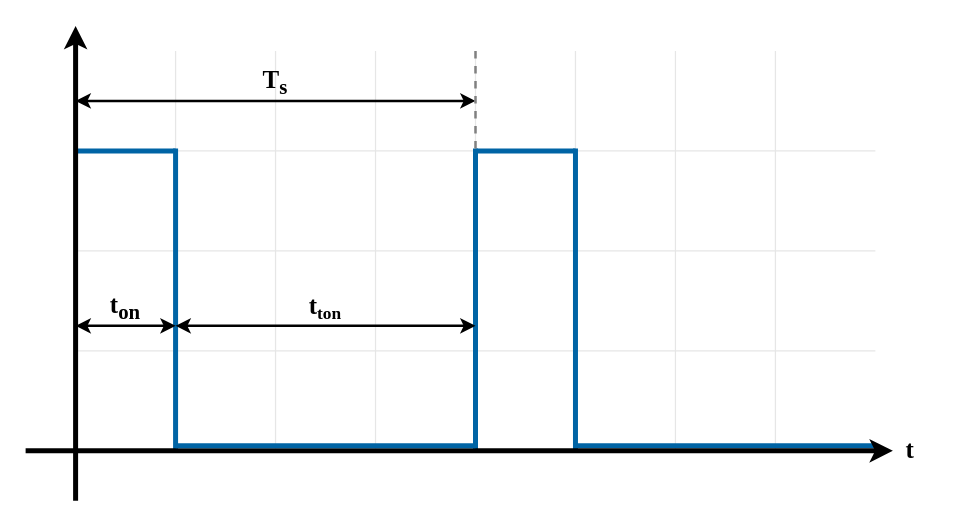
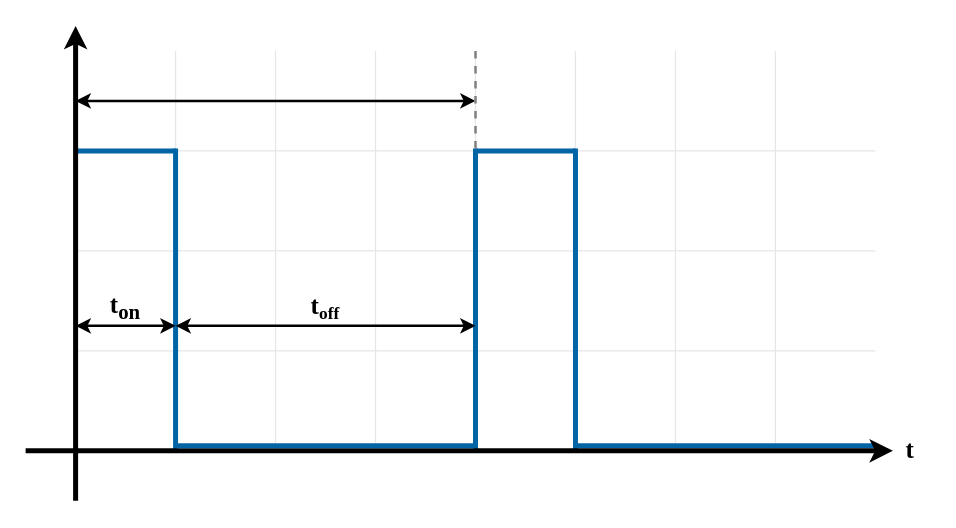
(276, 82) -> none
(326, 307) -> (326, 307)
